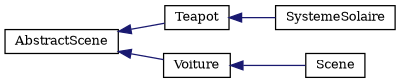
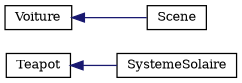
(62, 42) -> none
